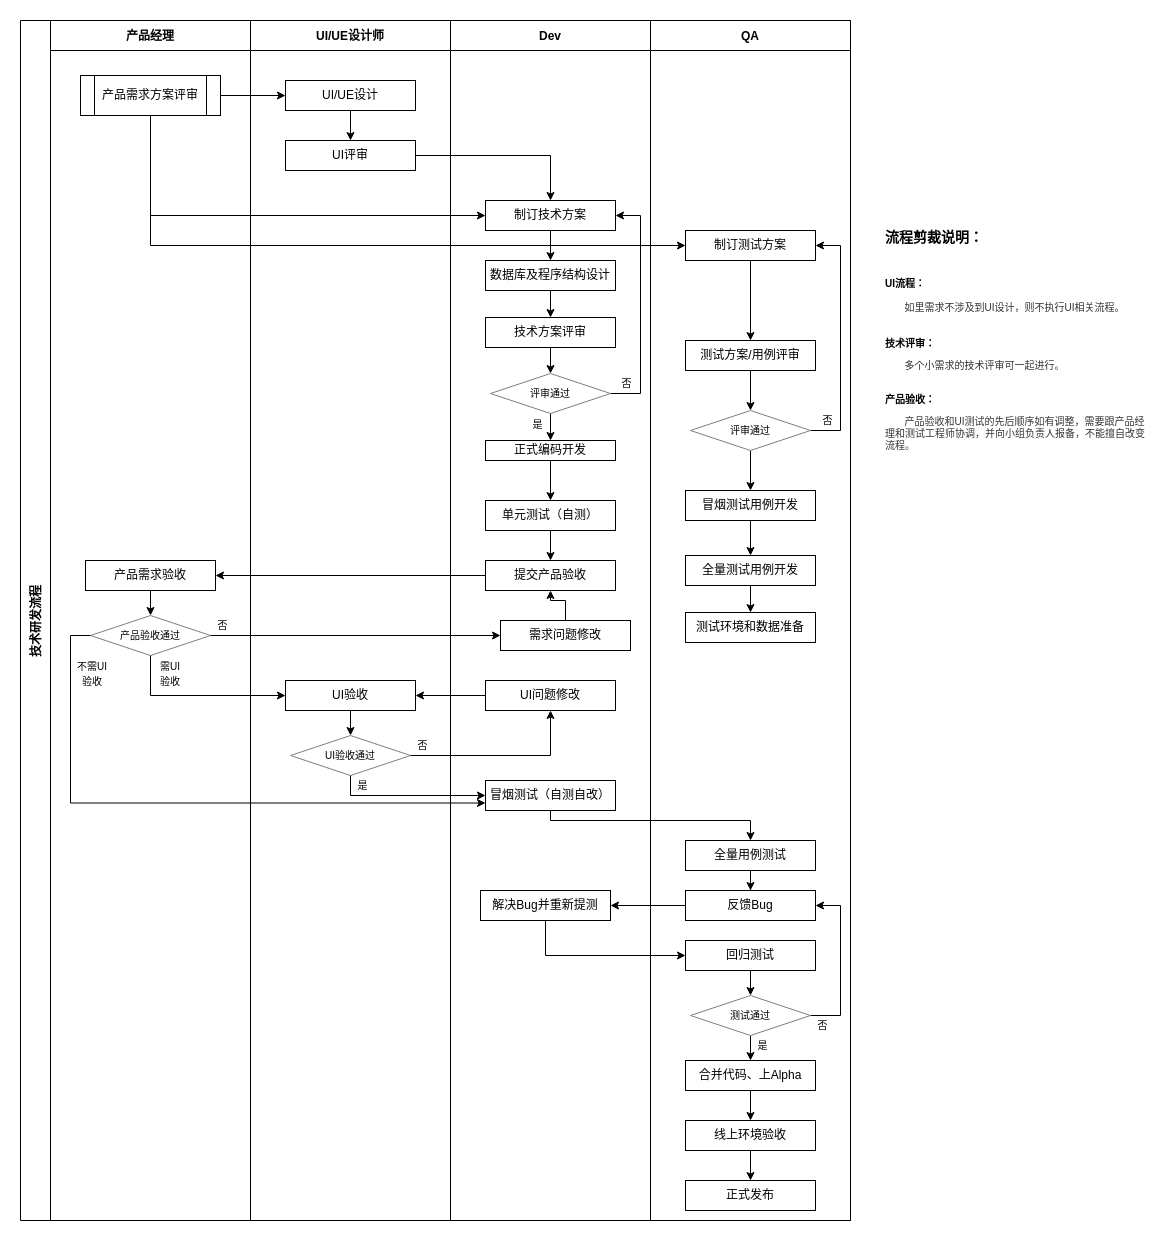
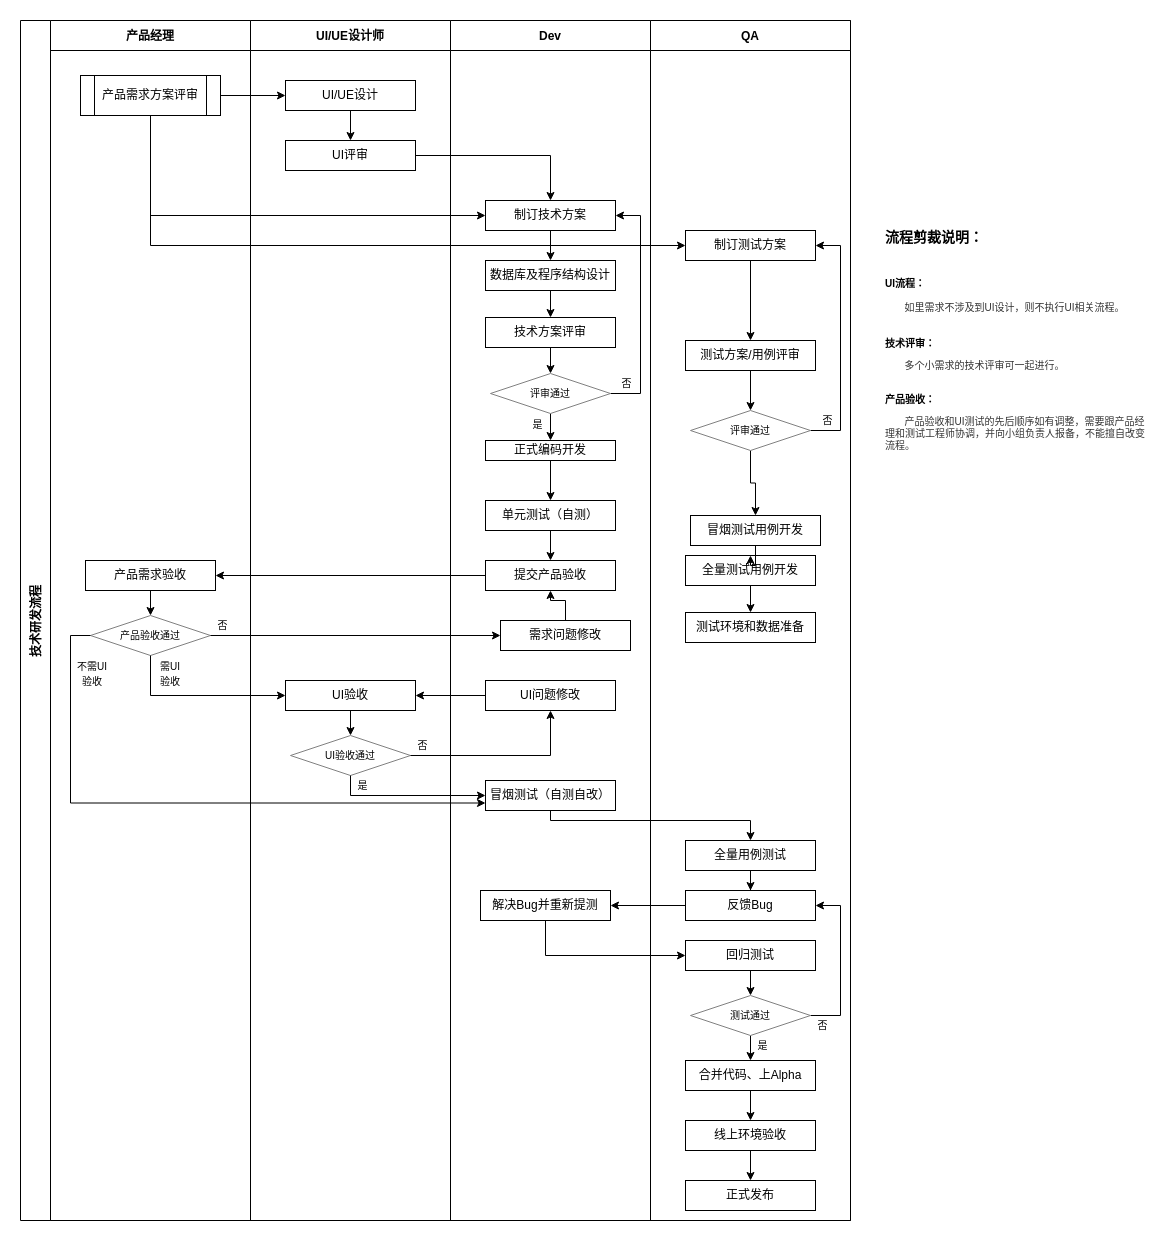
(751, 506) -> (756, 531)
